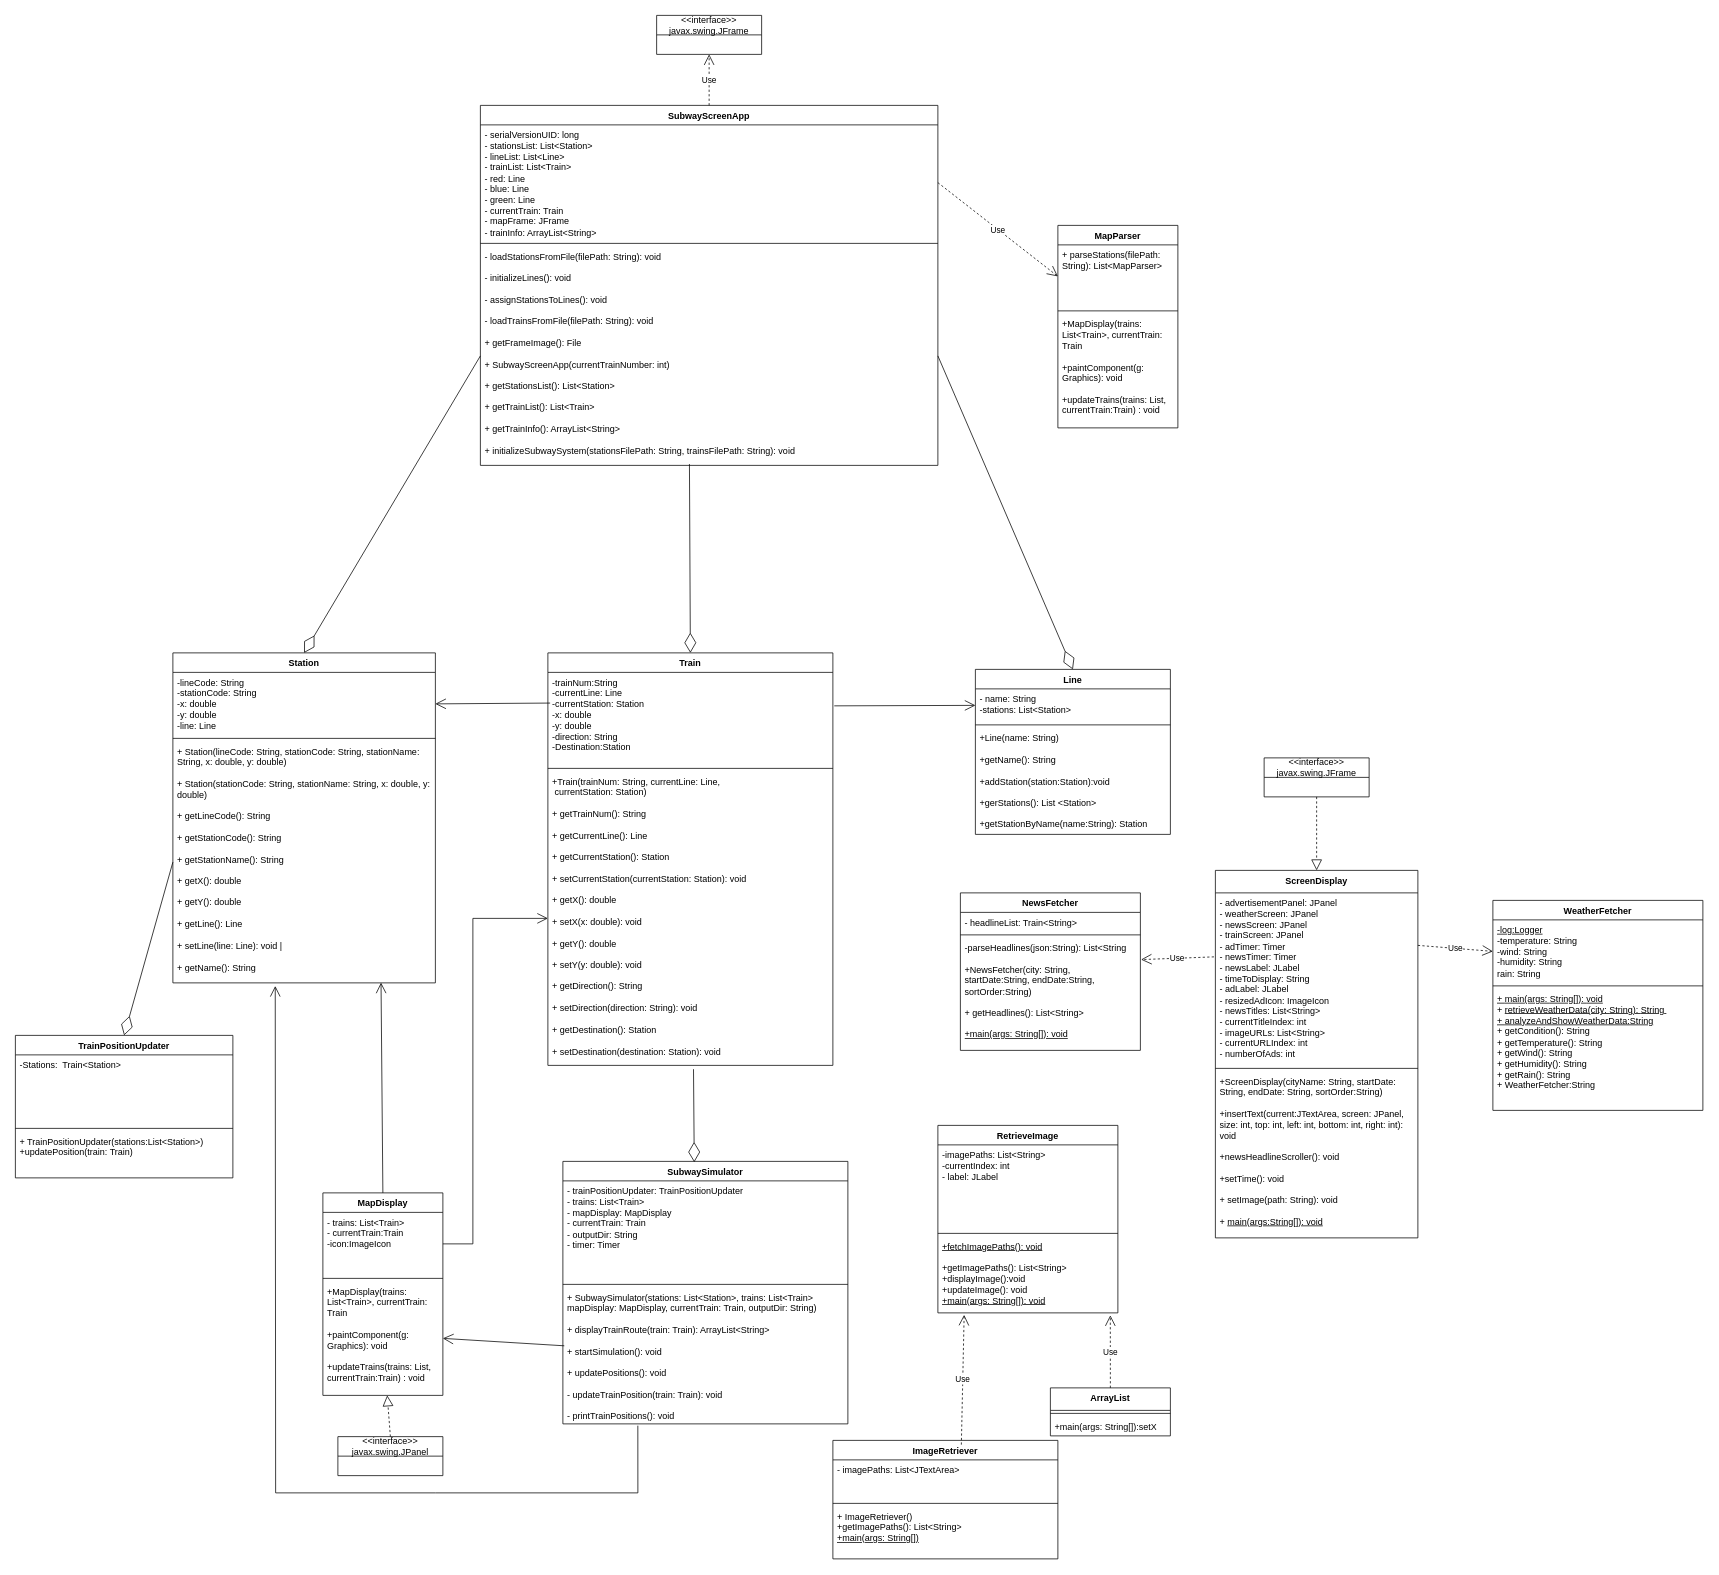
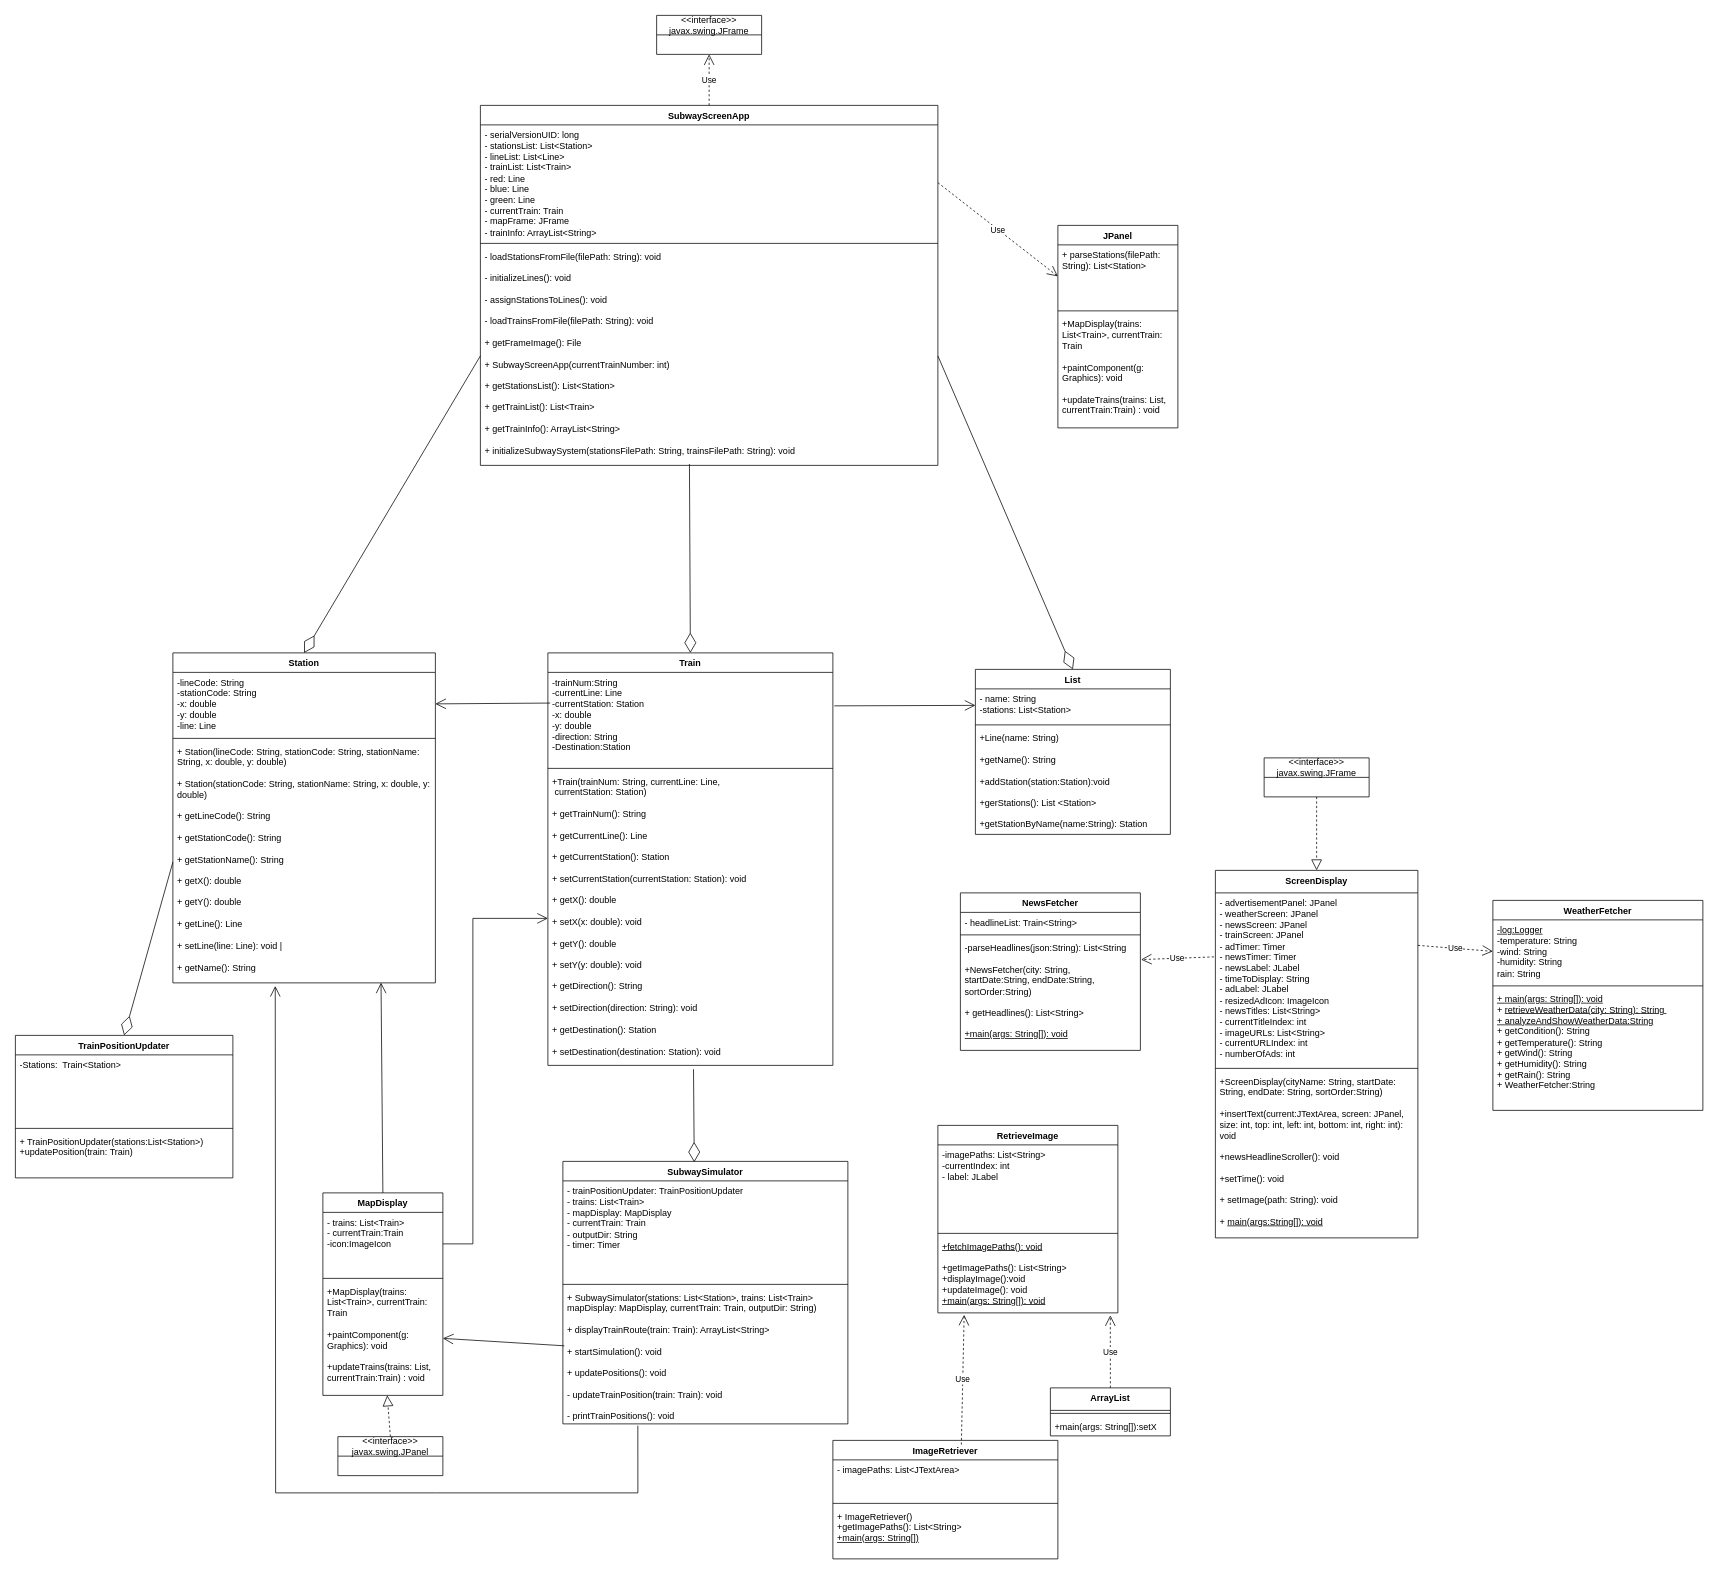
(1118, 236) -> (1118, 236)
(1119, 266) -> (1119, 261)
(1073, 680) -> (1073, 680)
